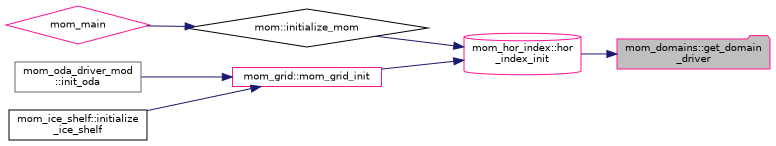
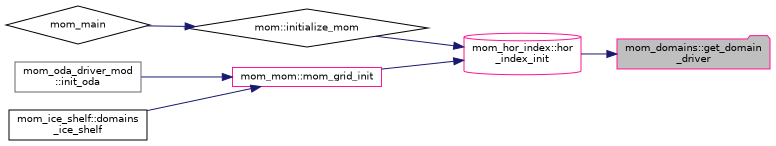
(78, 25) -> (78, 25)
(307, 77) -> (307, 77)
(78, 125) -> (78, 125)
